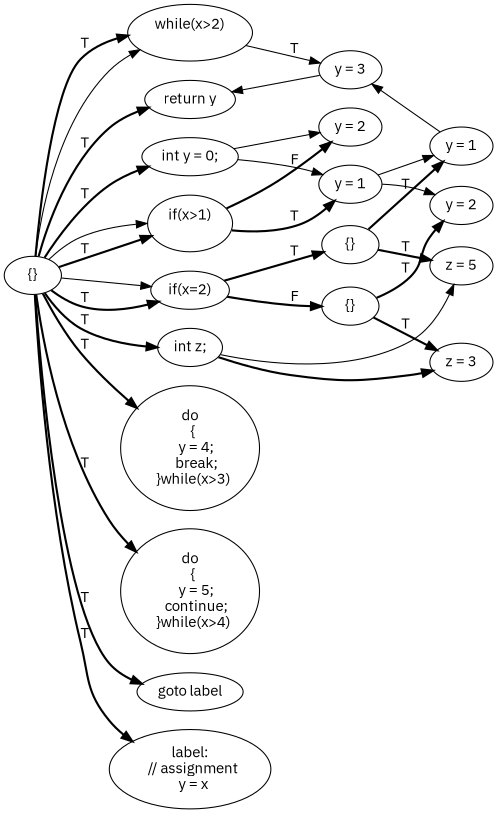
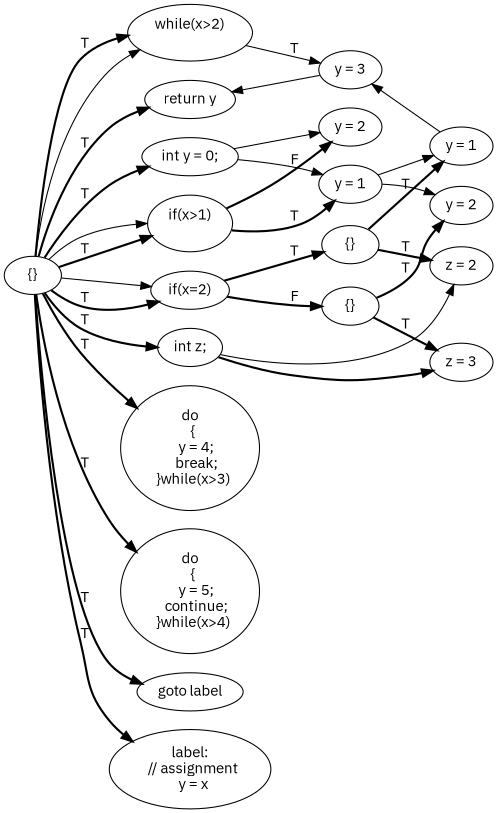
(461, 266) -> (461, 266)
